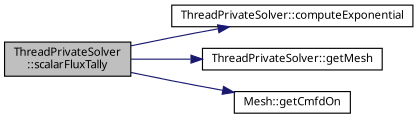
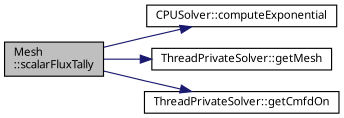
(292, 16) -> (242, 16)
(68, 59) -> (54, 59)
(292, 102) -> (242, 102)
